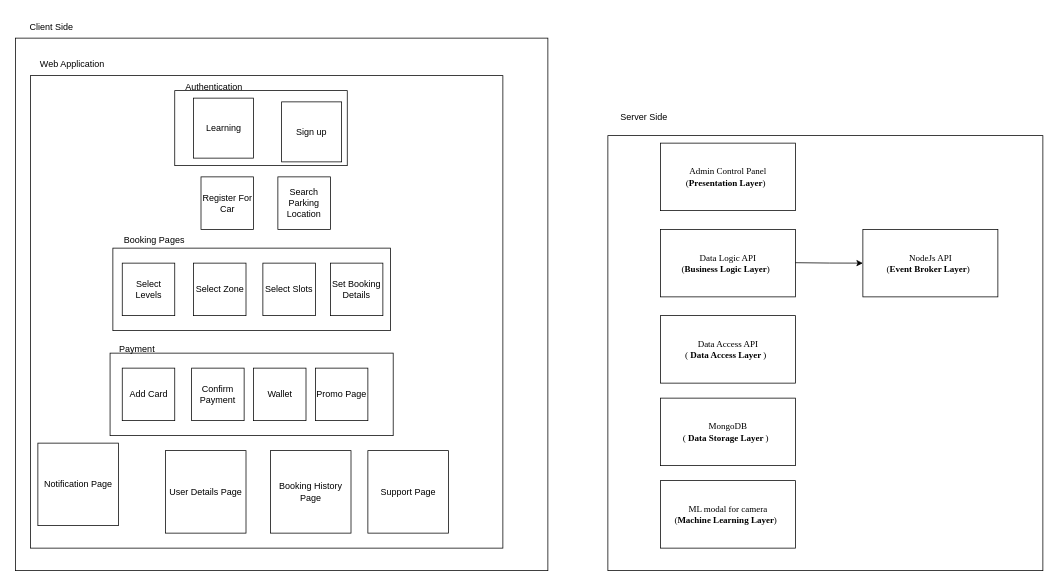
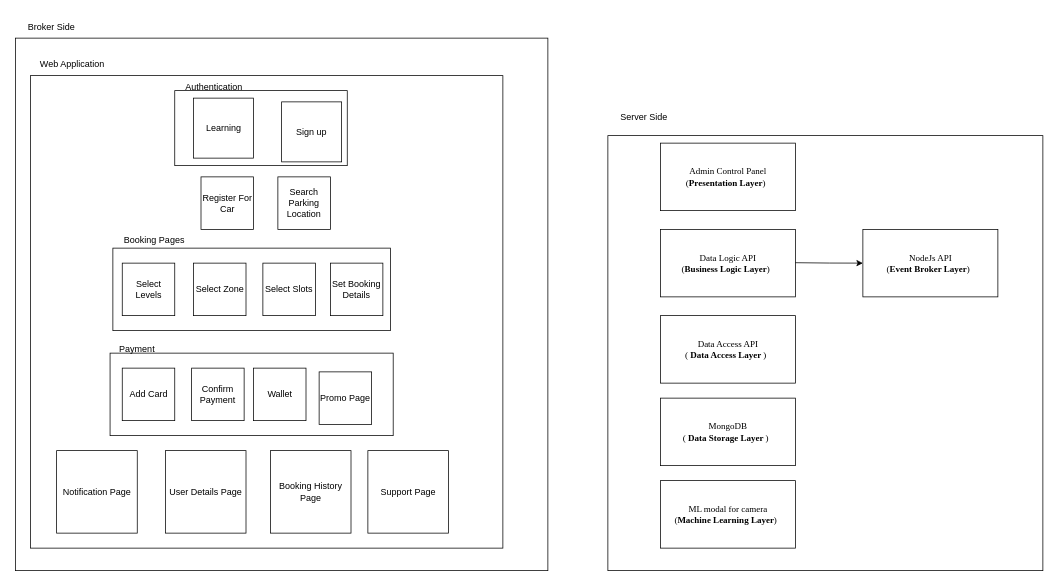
(53, 27) -> (53, 27)
(342, 394) -> (345, 398)
(78, 484) -> (97, 492)
